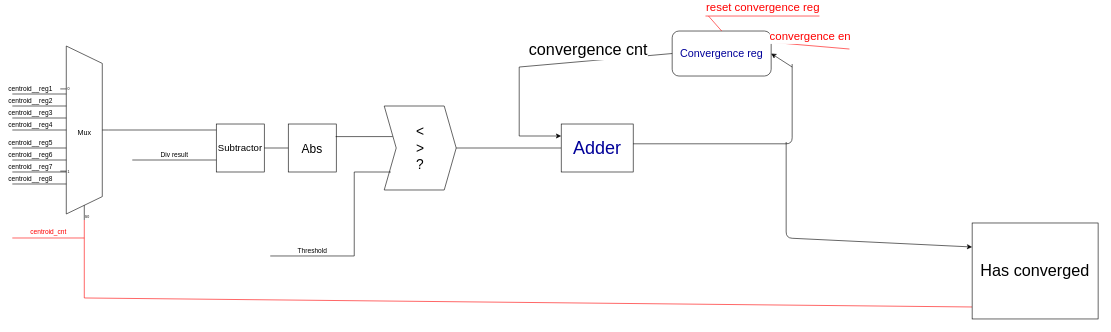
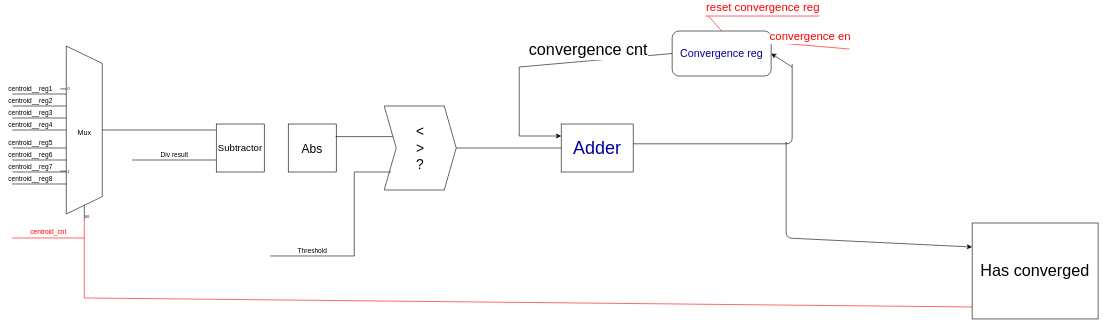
(276, 148) -> none
